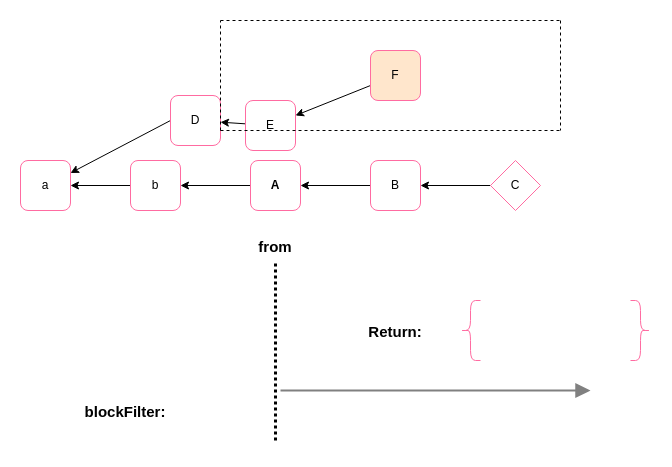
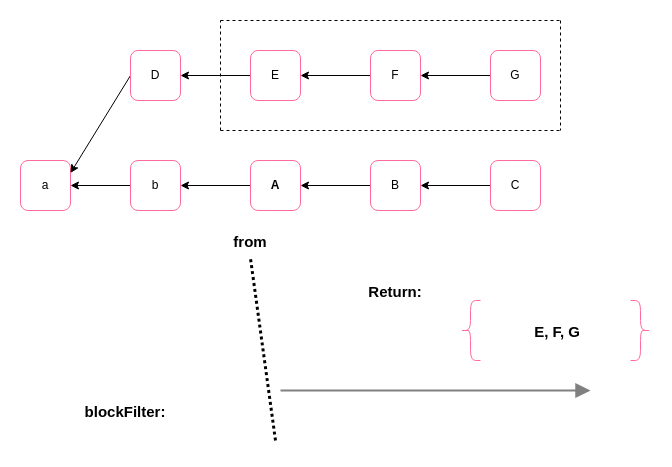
(396, 76) -> (396, 76)
none -> (459, 76)
none -> (516, 76)
(196, 121) -> (156, 76)
(271, 126) -> (276, 76)
(516, 186) -> (516, 186)
(276, 246) -> (251, 241)
(396, 331) -> (396, 291)
none -> (556, 331)
